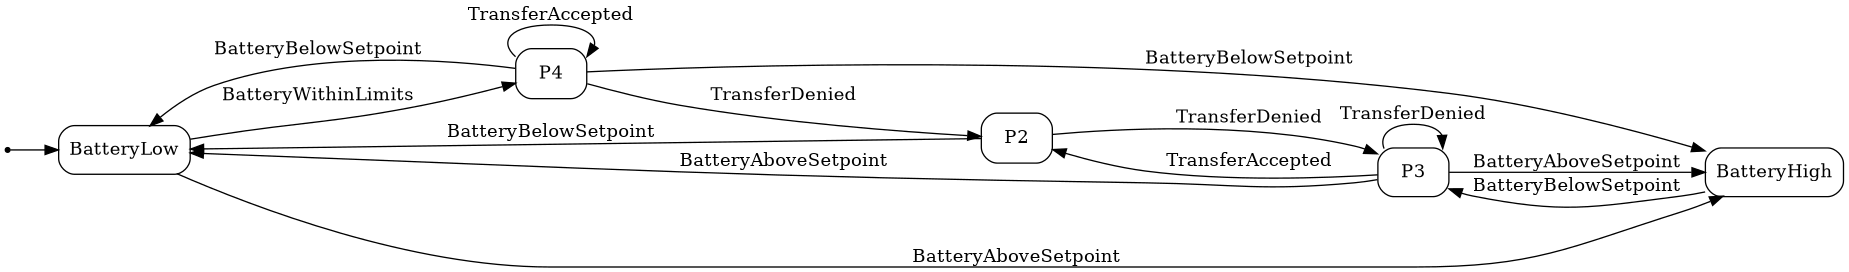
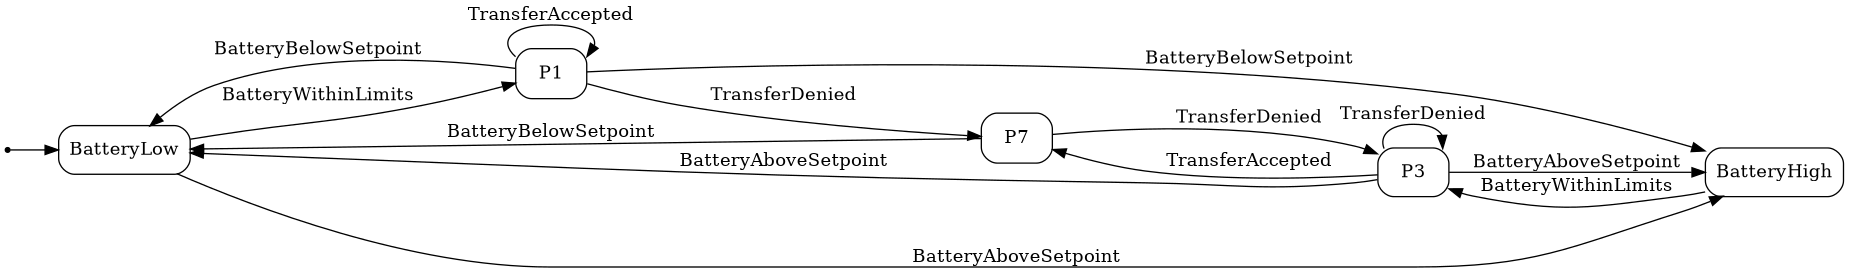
(551, 74) -> (551, 74)
(1017, 138) -> (1017, 138)
(1577, 186) -> (1577, 186)
